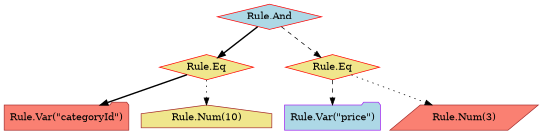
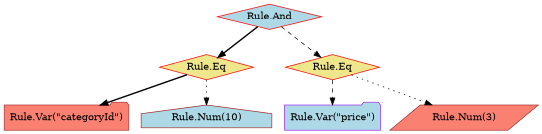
(206, 118) -> (206, 118)
